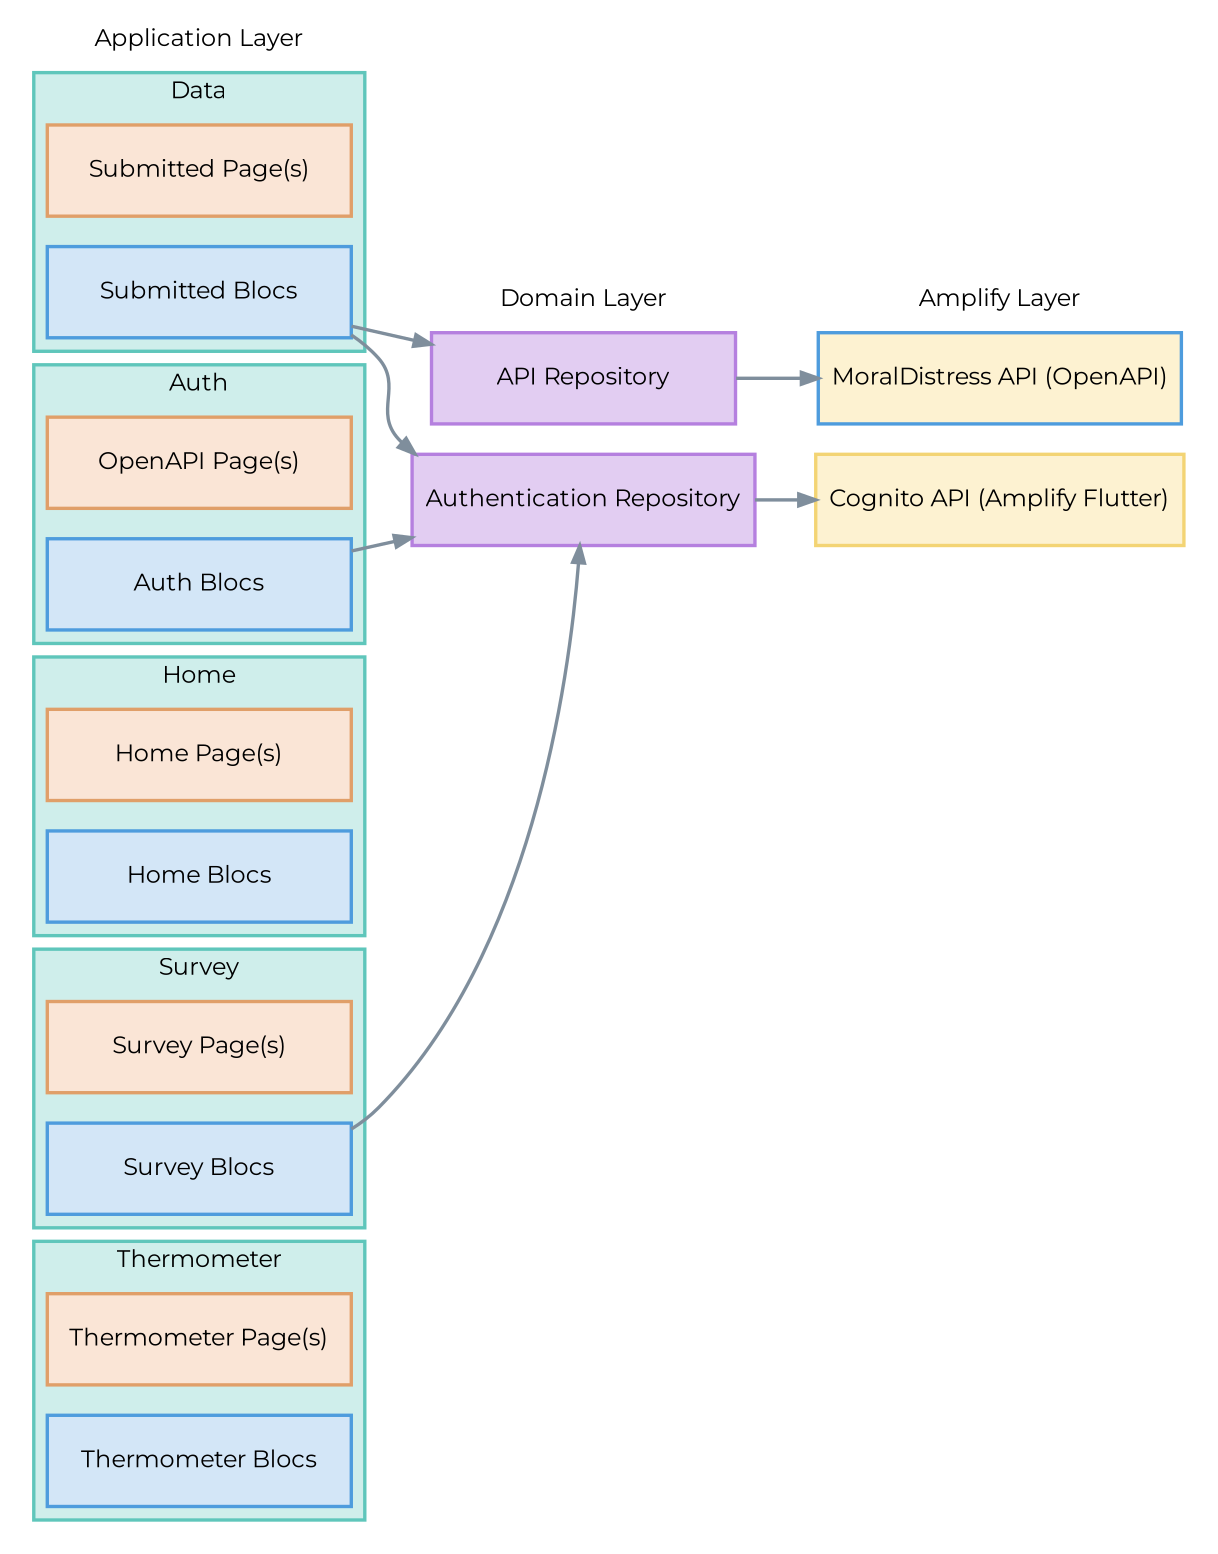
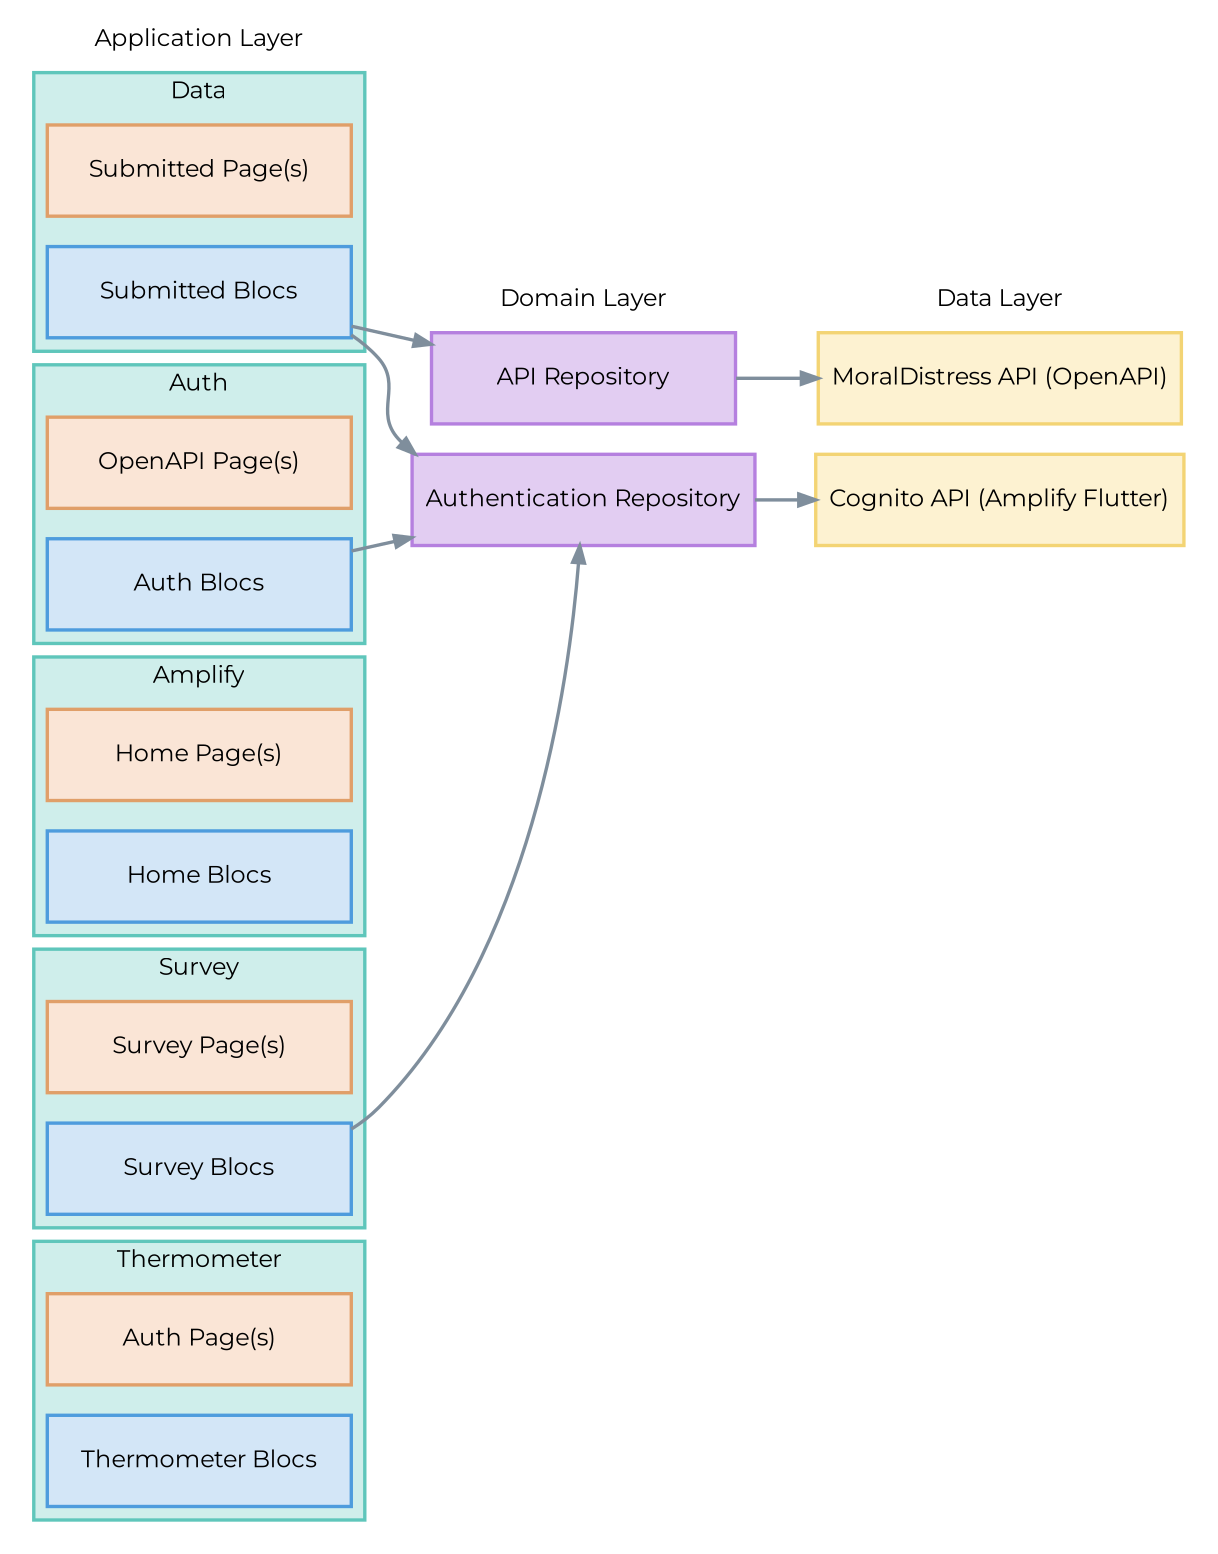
(1000, 300) -> (1000, 300)
(1000, 378) -> (1000, 378)
(199, 676) -> (199, 676)
(199, 1339) -> (199, 1339)
